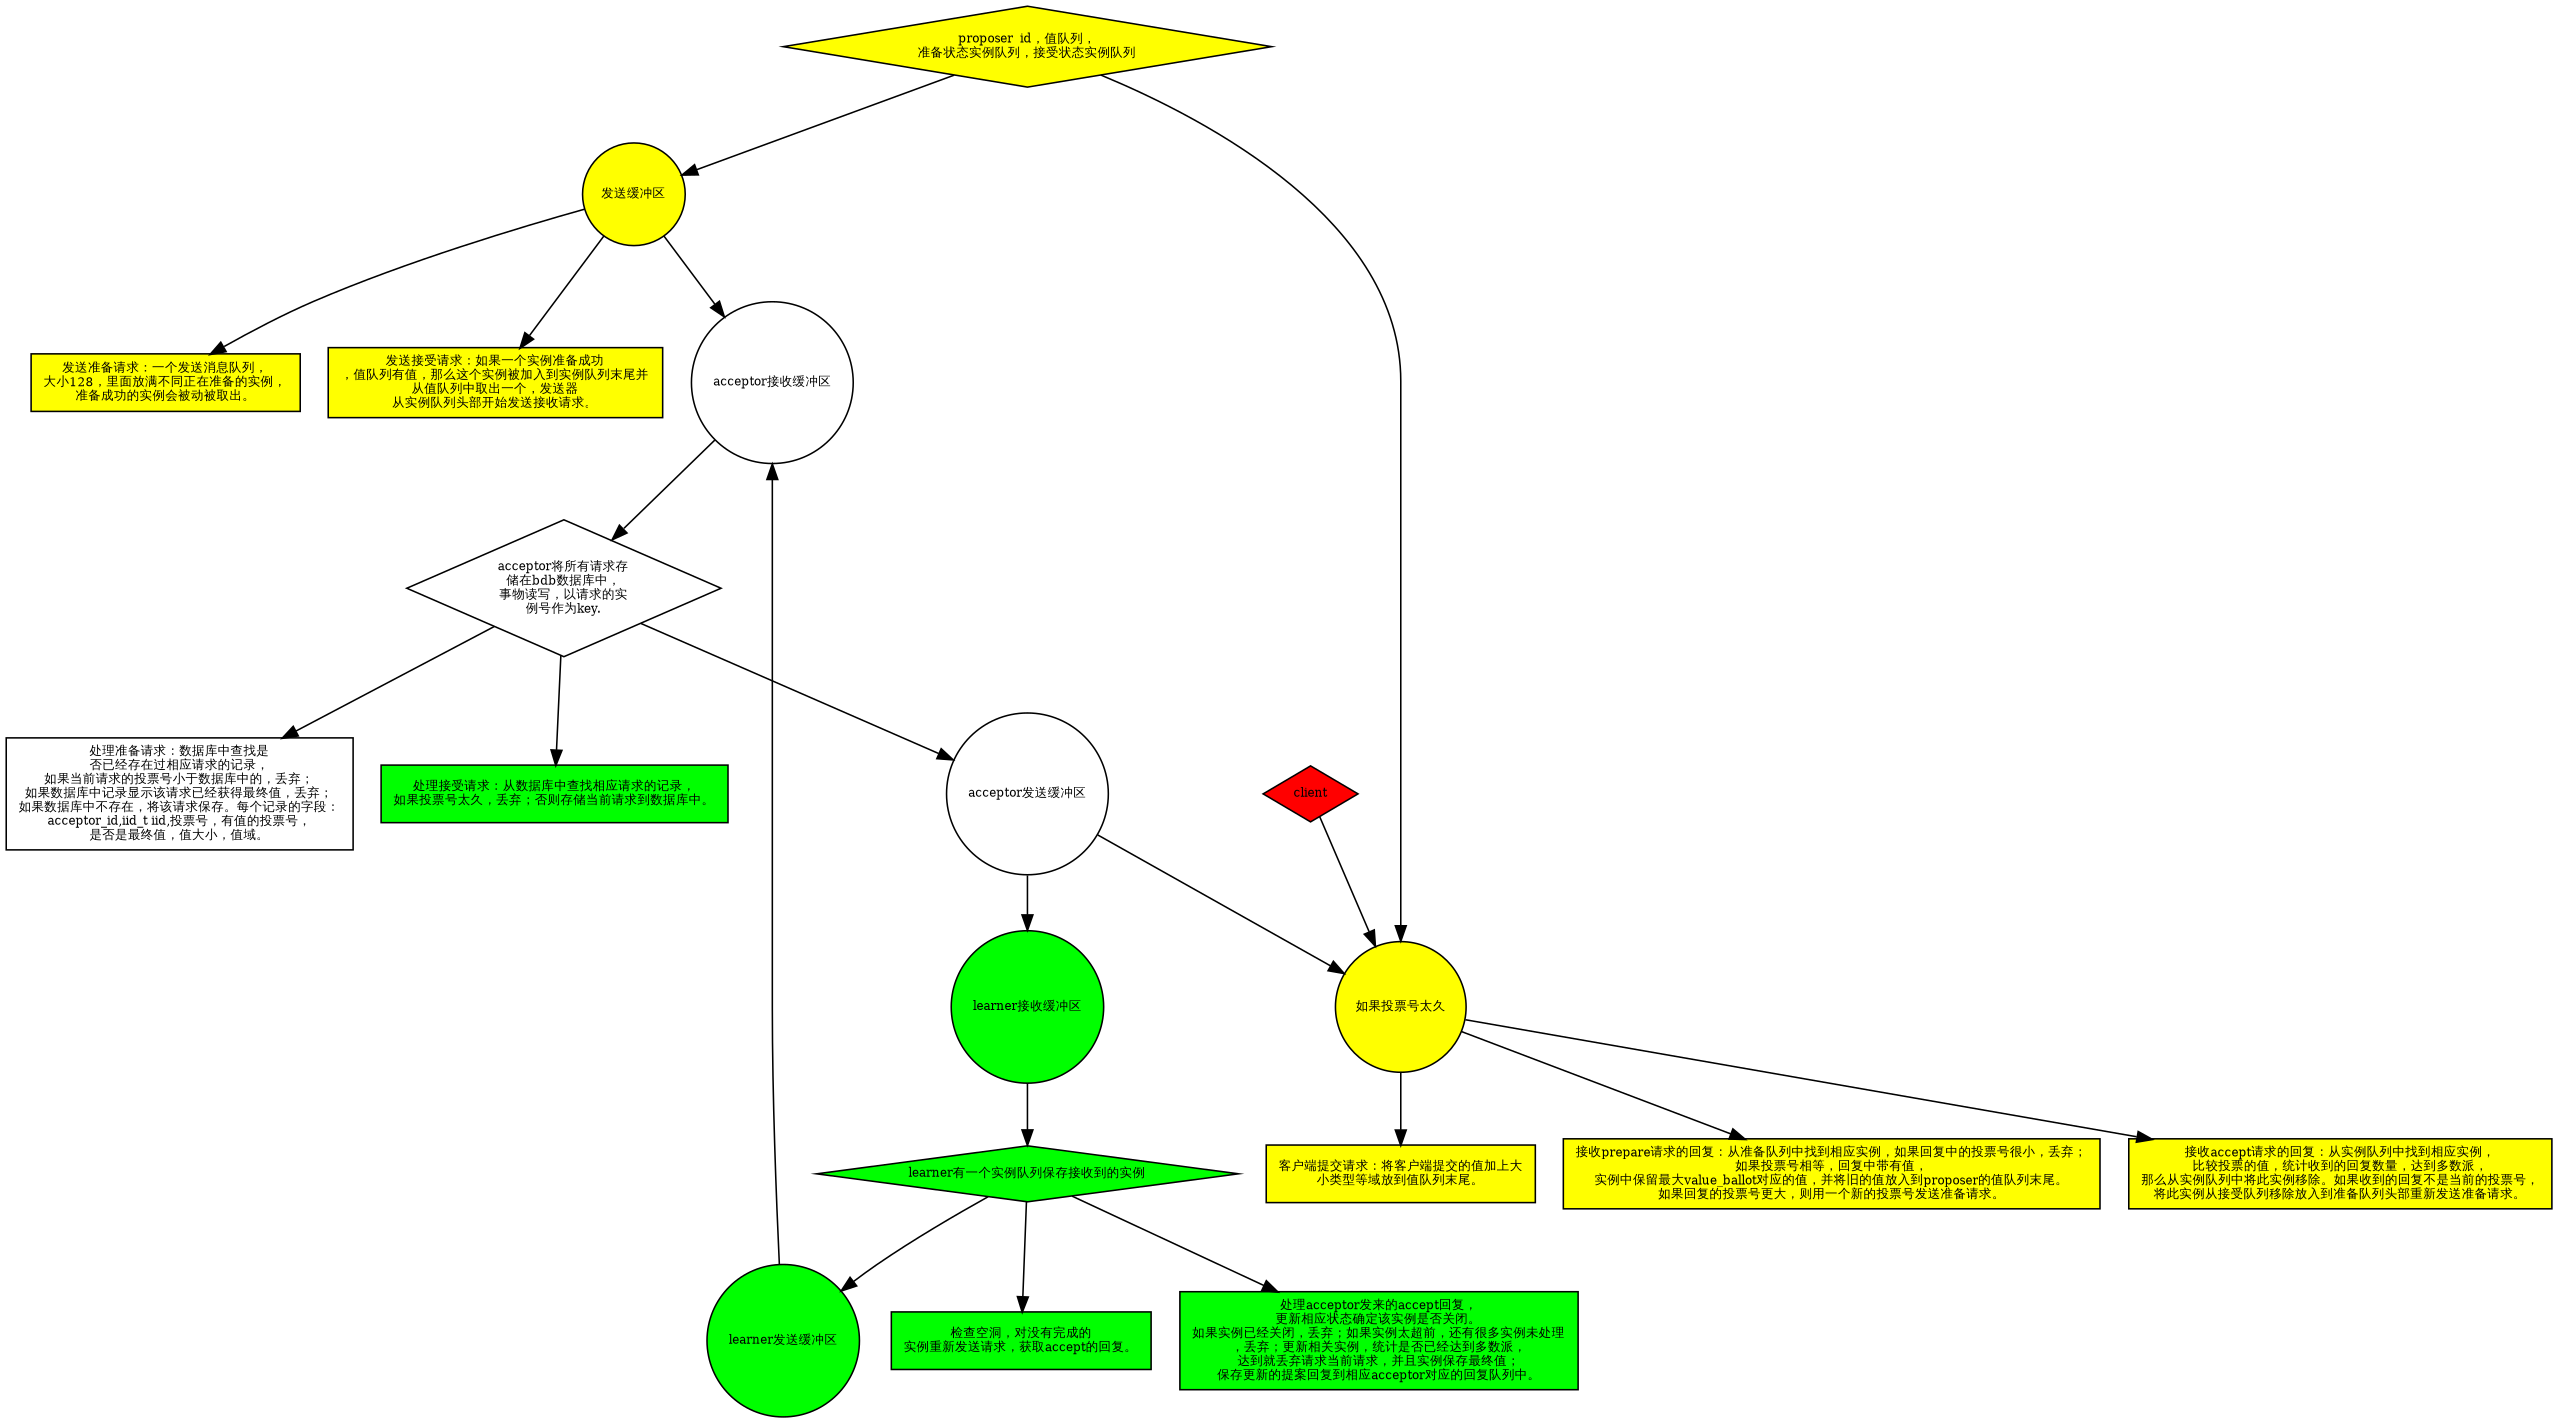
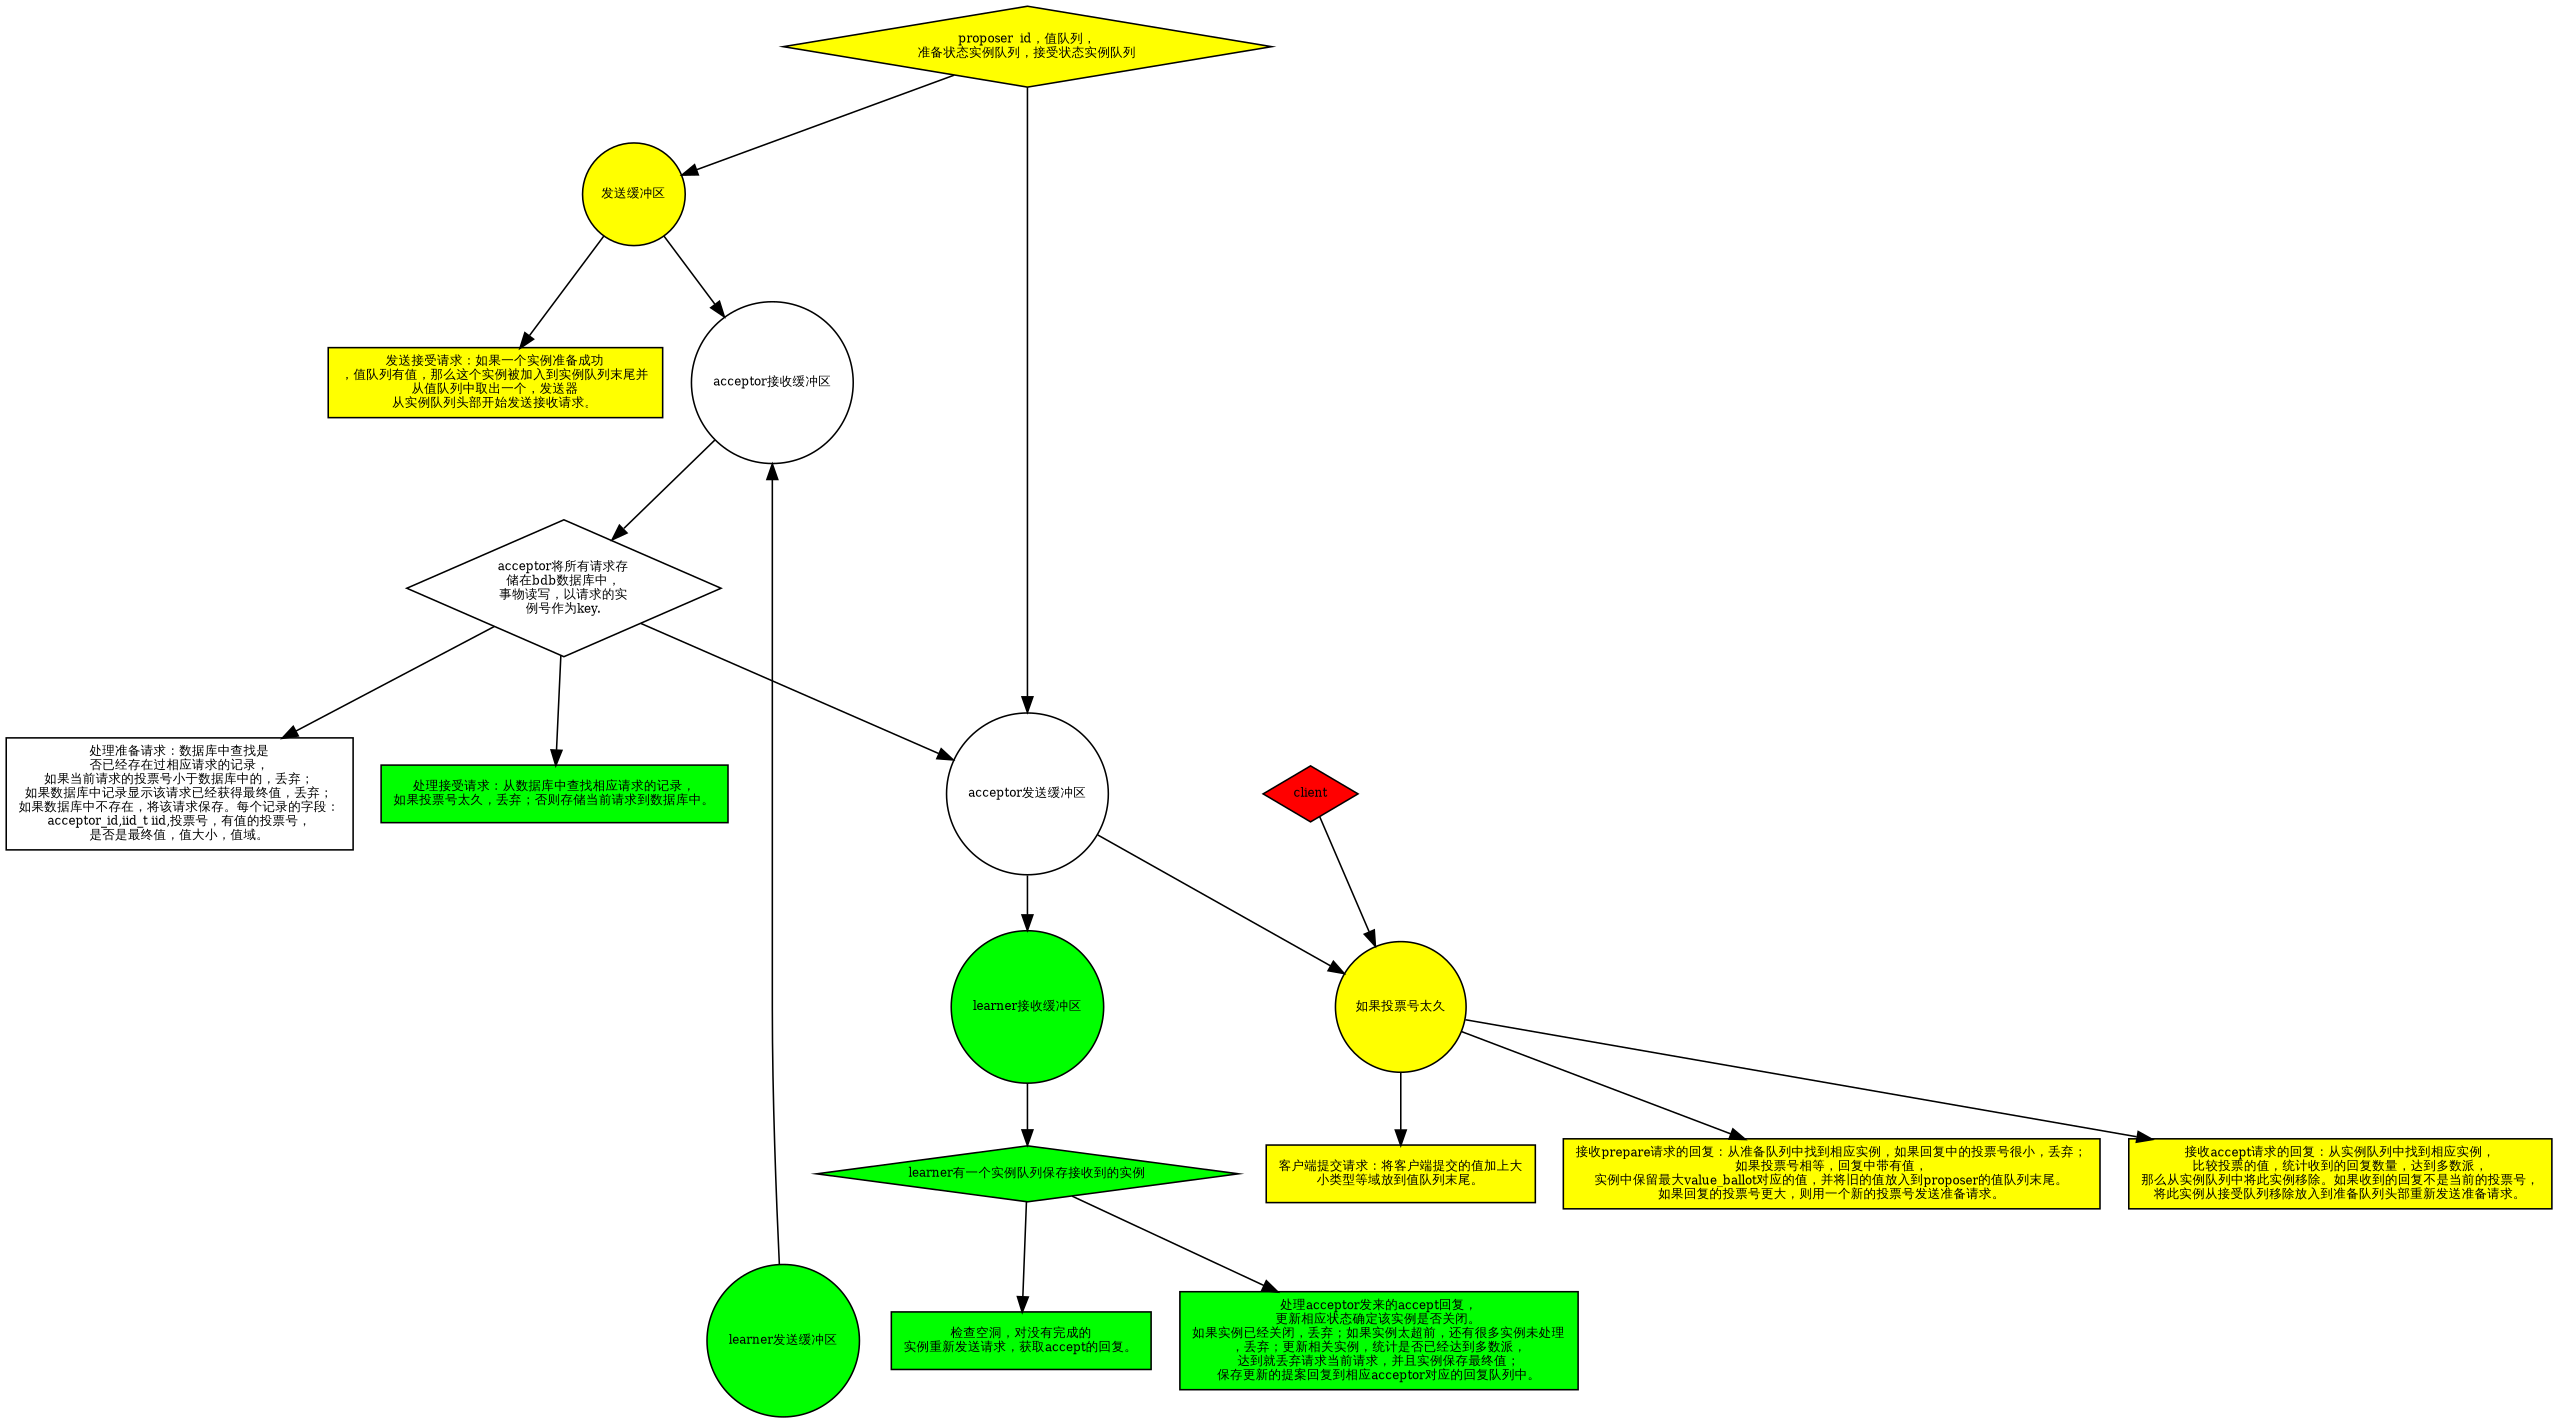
(166, 383) -> none
(1401, 427) -> (1027, 392)
(920, 1237) -> none
